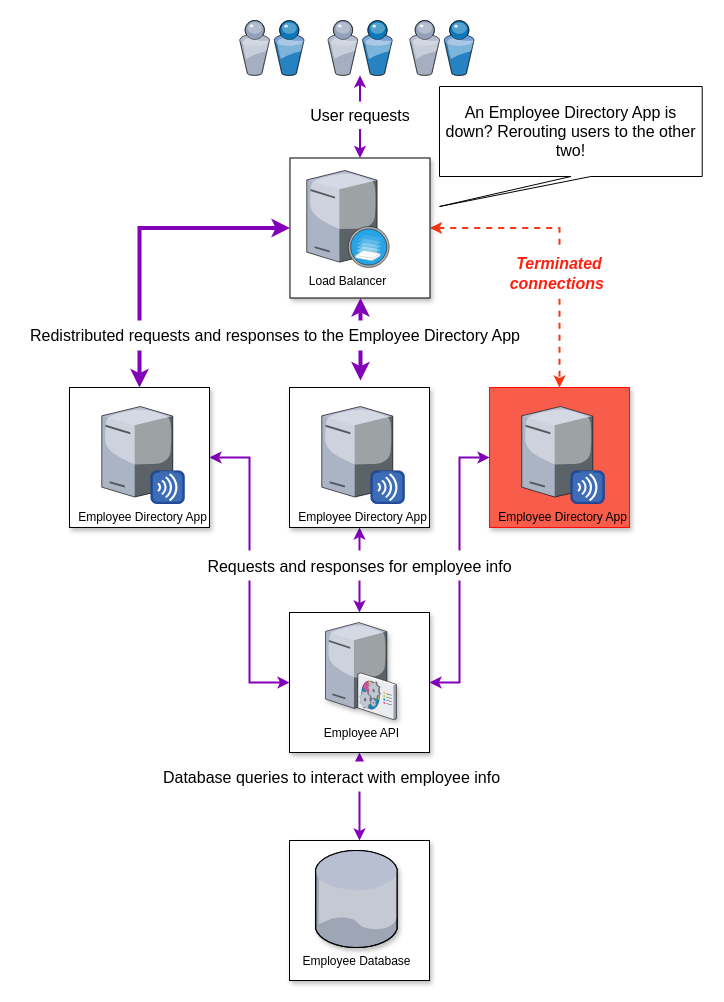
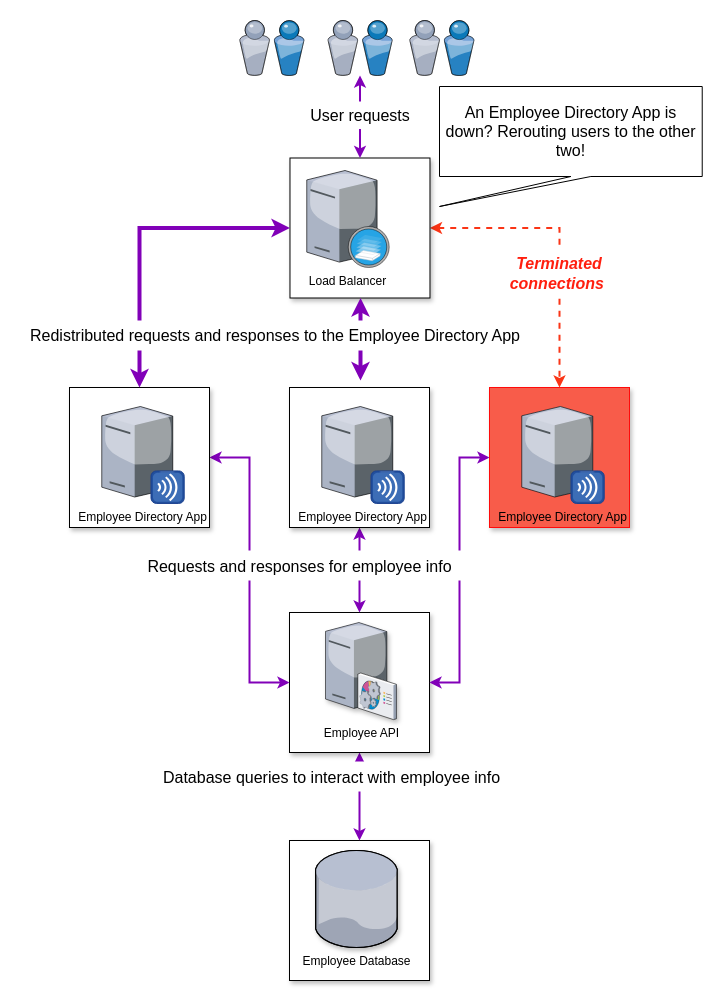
(360, 566) -> (300, 566)
